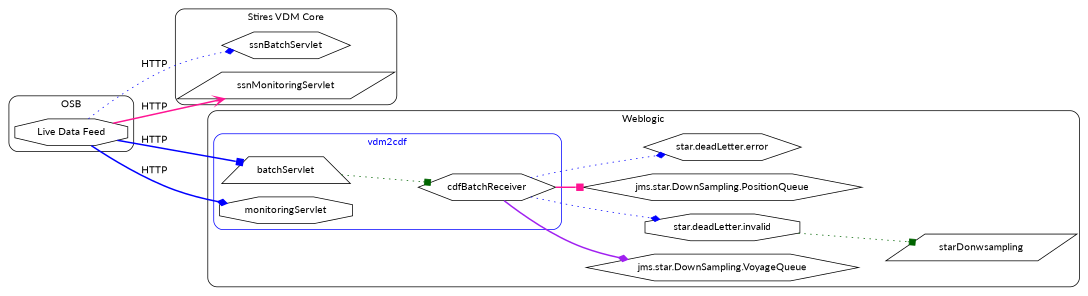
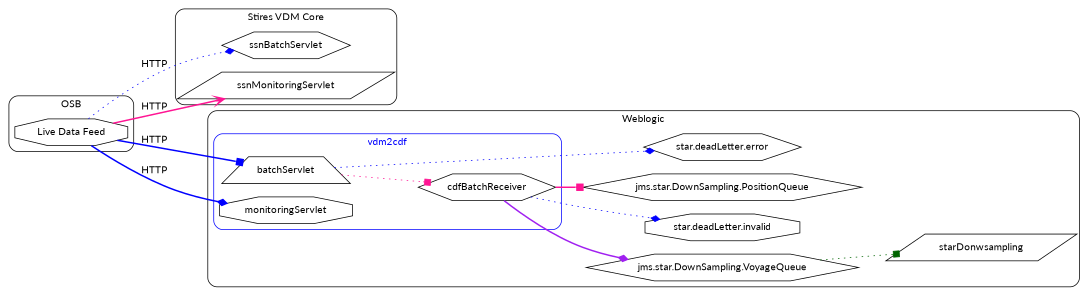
(593, 165) -> (490, 159)
(382, 178) -> (382, 178)
(853, 237) -> (856, 257)
